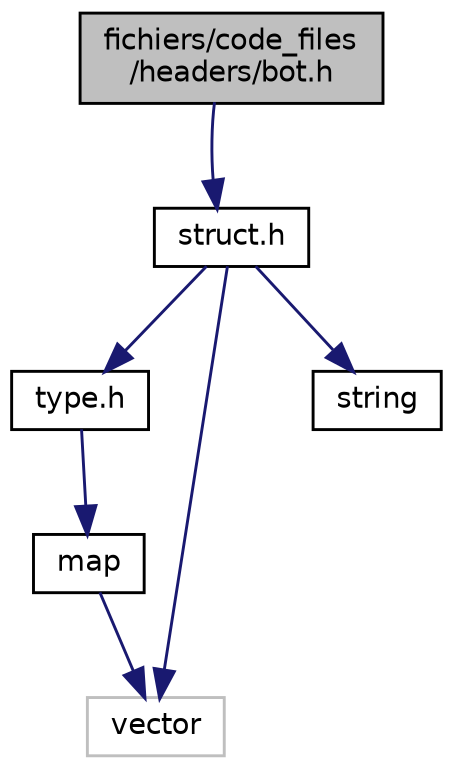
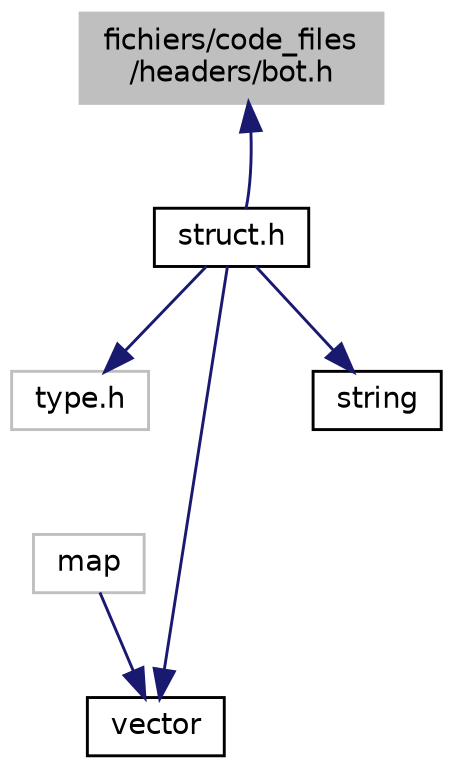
(232, 58) -> (232, 58)
(212, 141) -> (251, 171)
(80, 400) -> (80, 400)
(84, 467) -> none
(89, 564) -> (89, 564)
(156, 727) -> (156, 727)
